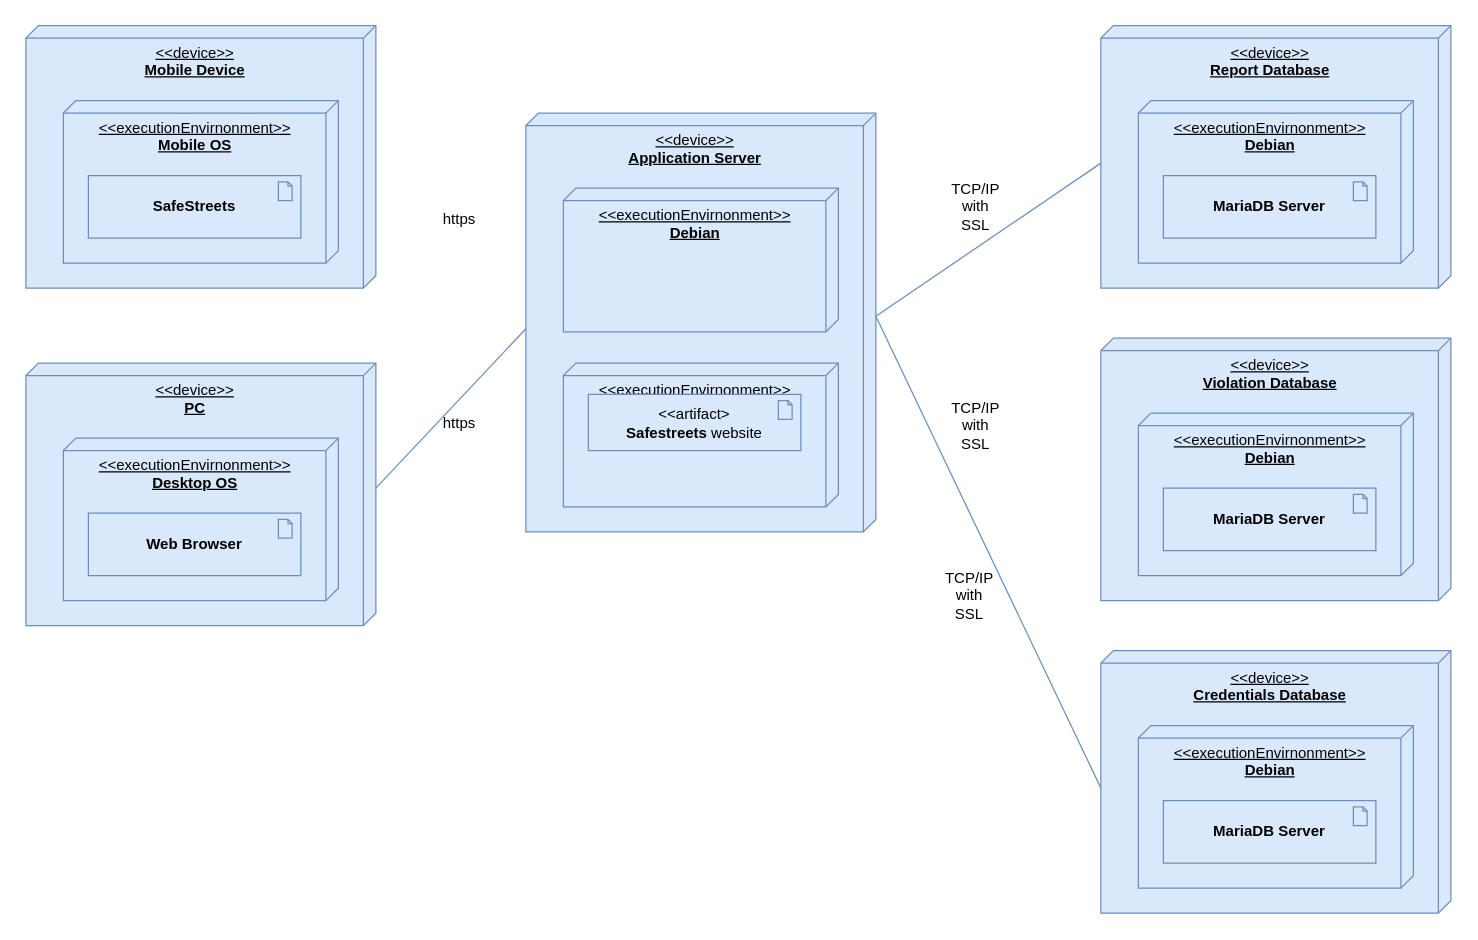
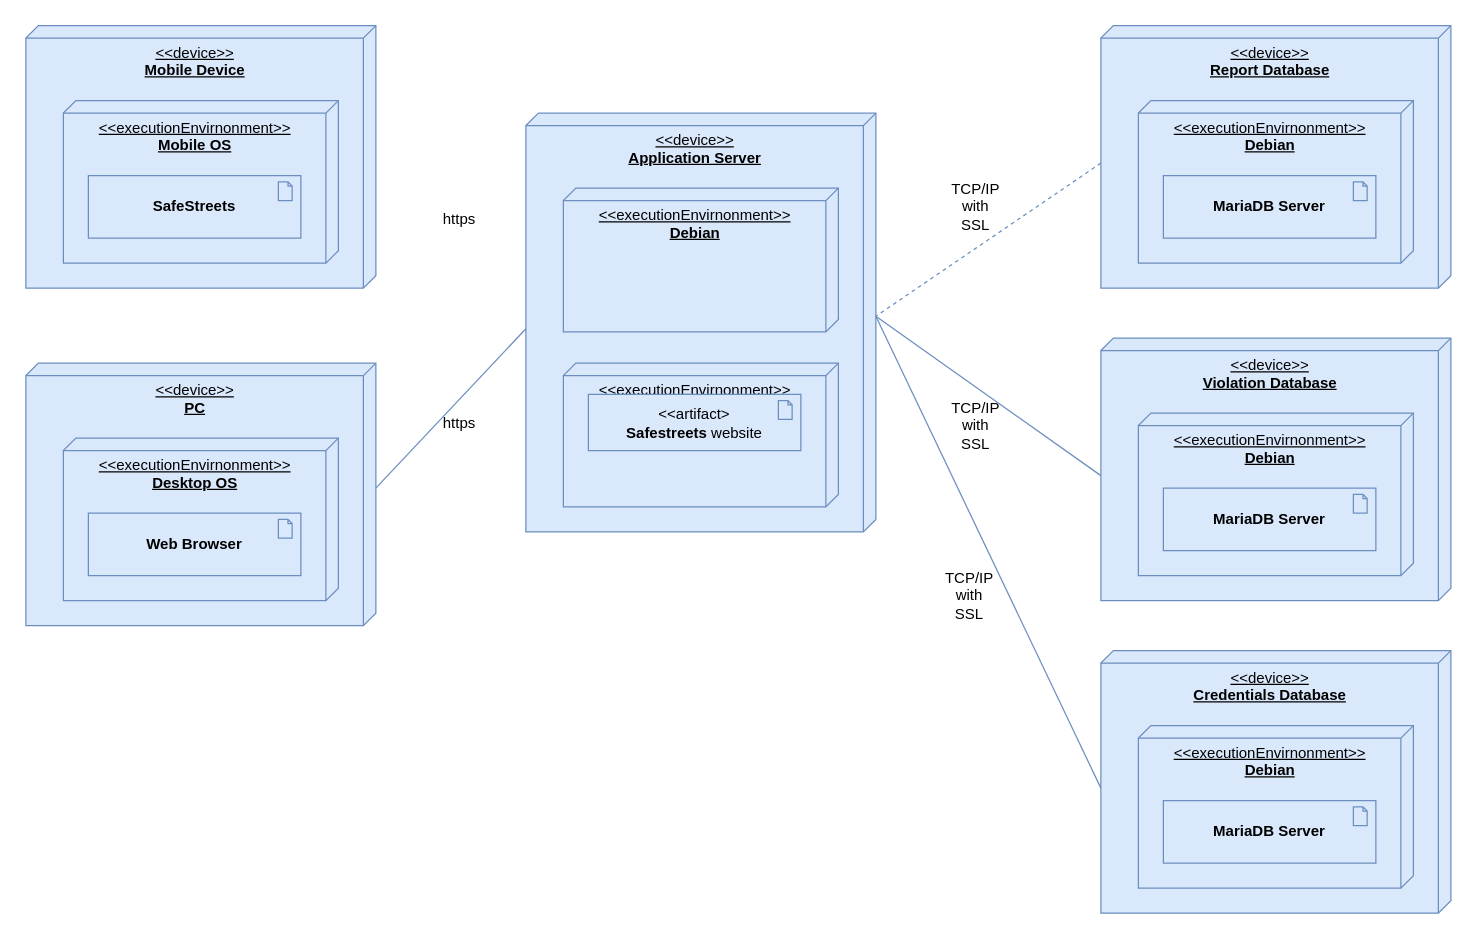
(989, 239) -> (989, 239)
none -> (989, 397)
